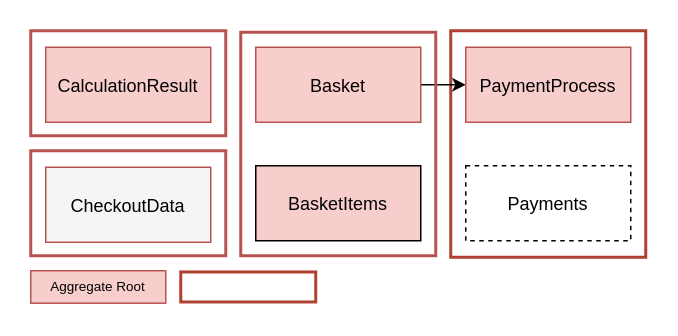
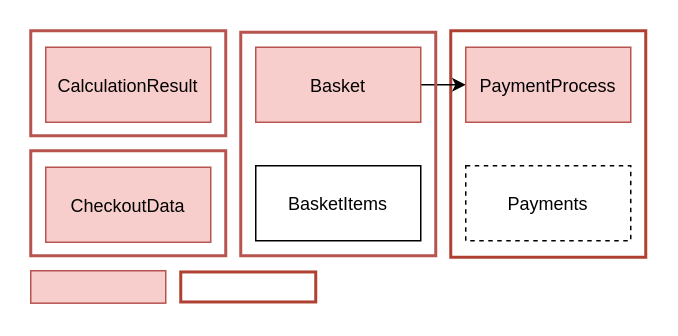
(338, 203) -> (338, 203)
(128, 205) -> (128, 205)
(98, 287) -> none
